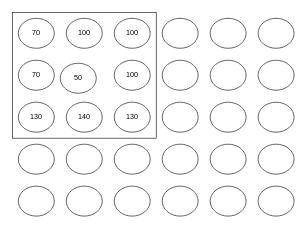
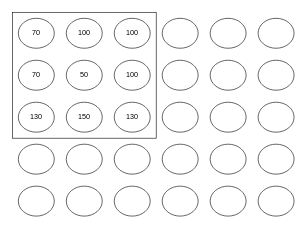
(78, 78) -> (84, 75)
(84, 117) -> (84, 117)
